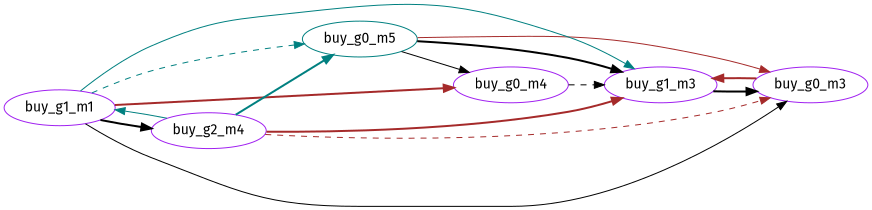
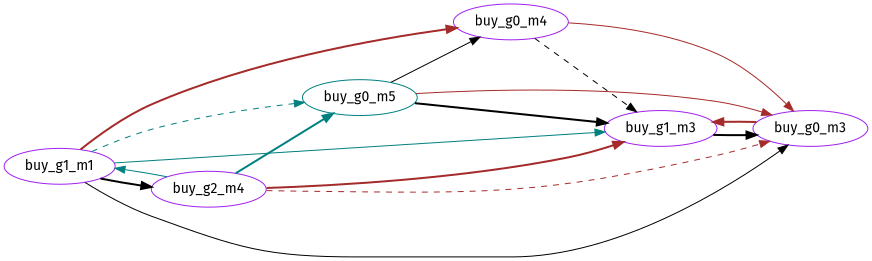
none -> (686, 42)
